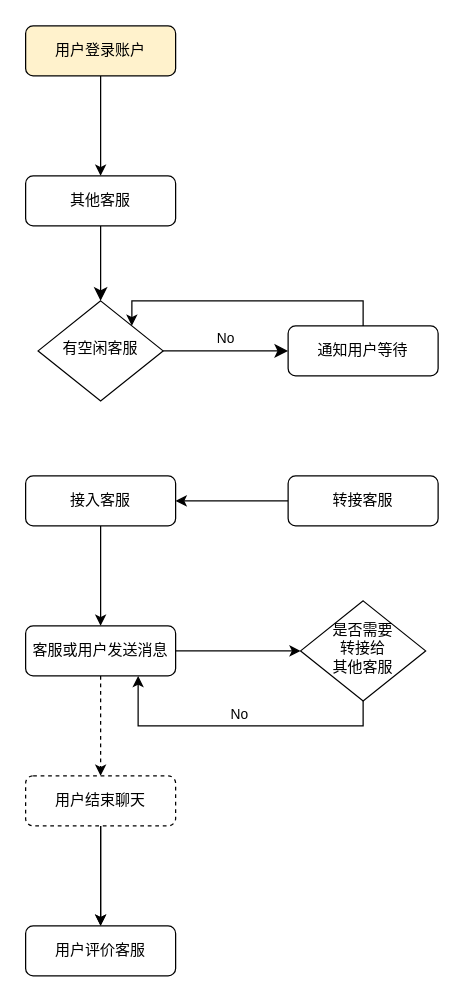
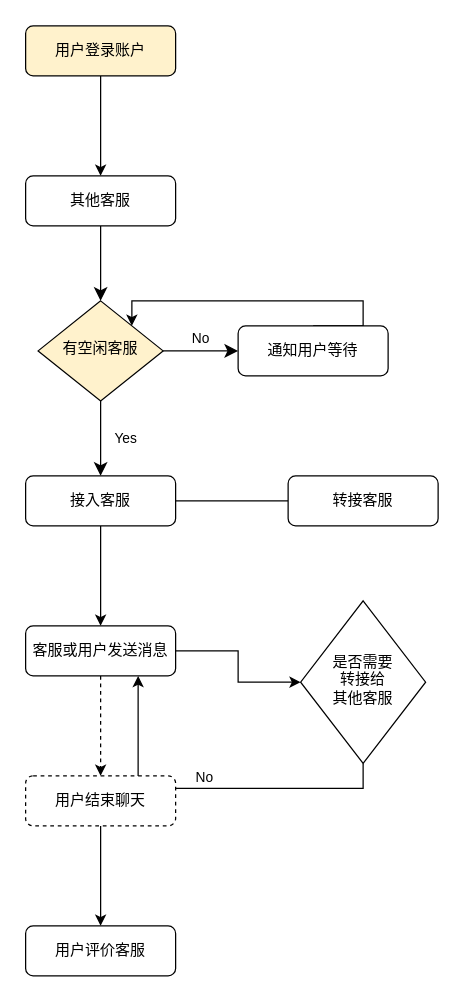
(101, 351) -> (101, 351)
(363, 351) -> (313, 351)
none -> (101, 433)
(186, 501) -> (182, 501)
(363, 651) -> (363, 682)
(101, 918) -> none
